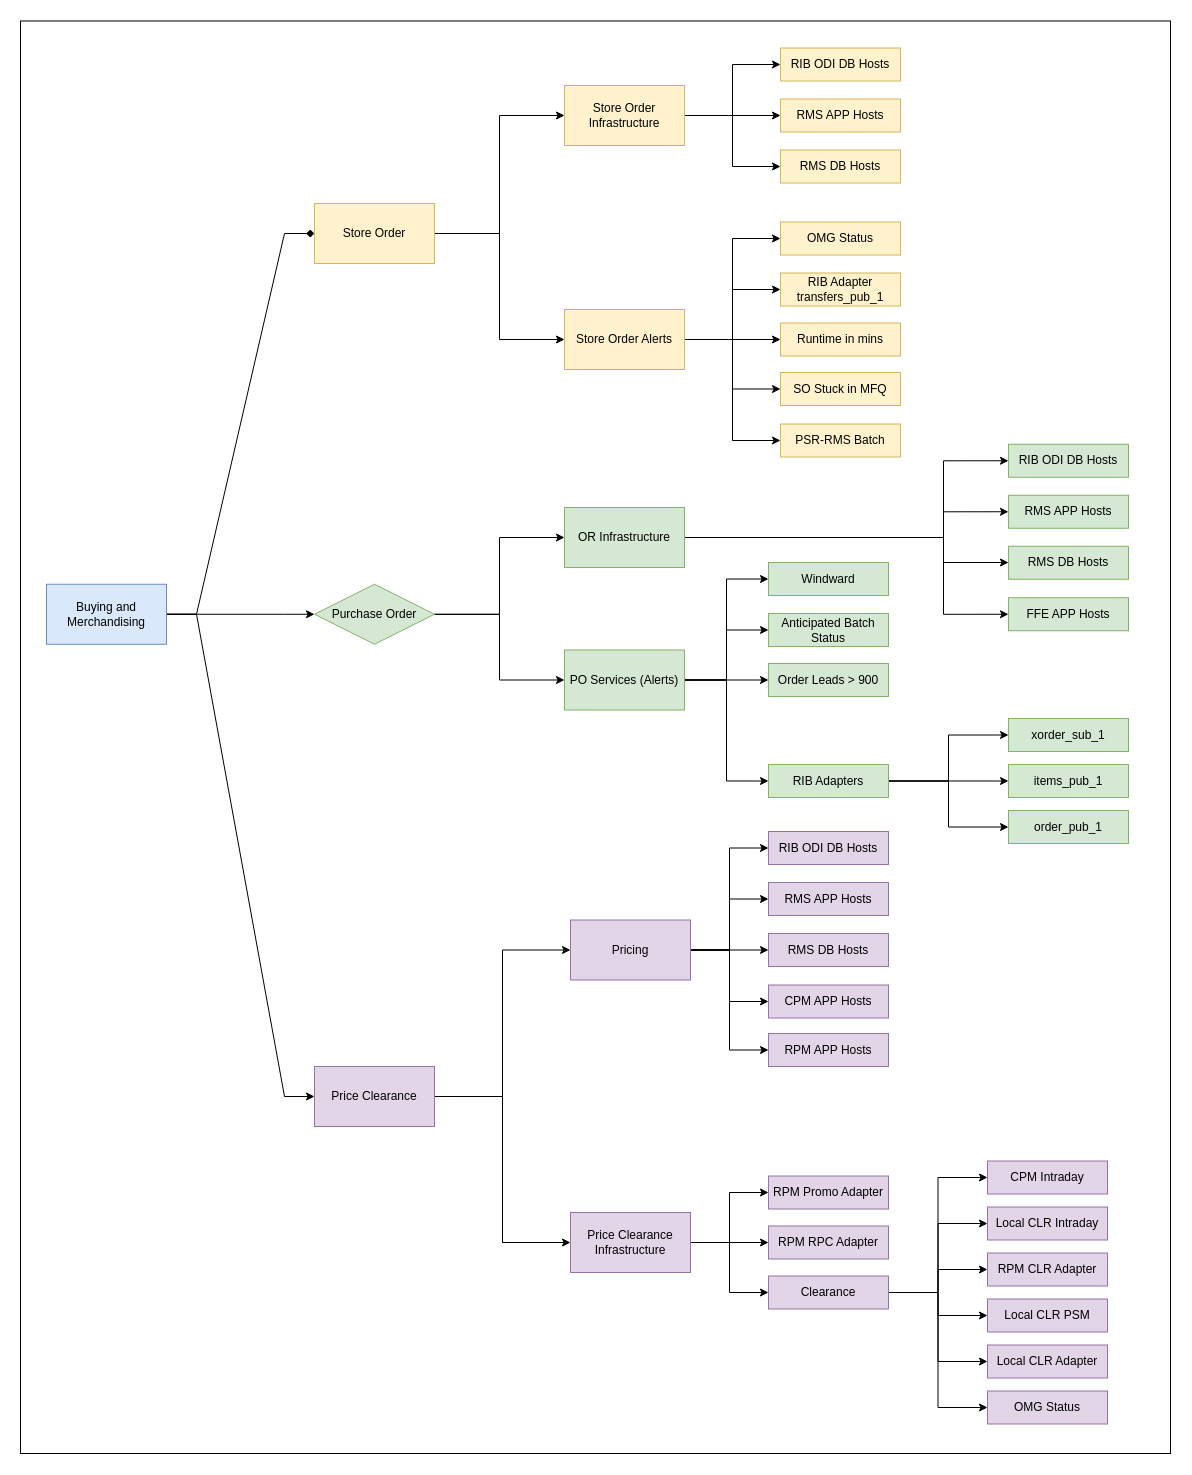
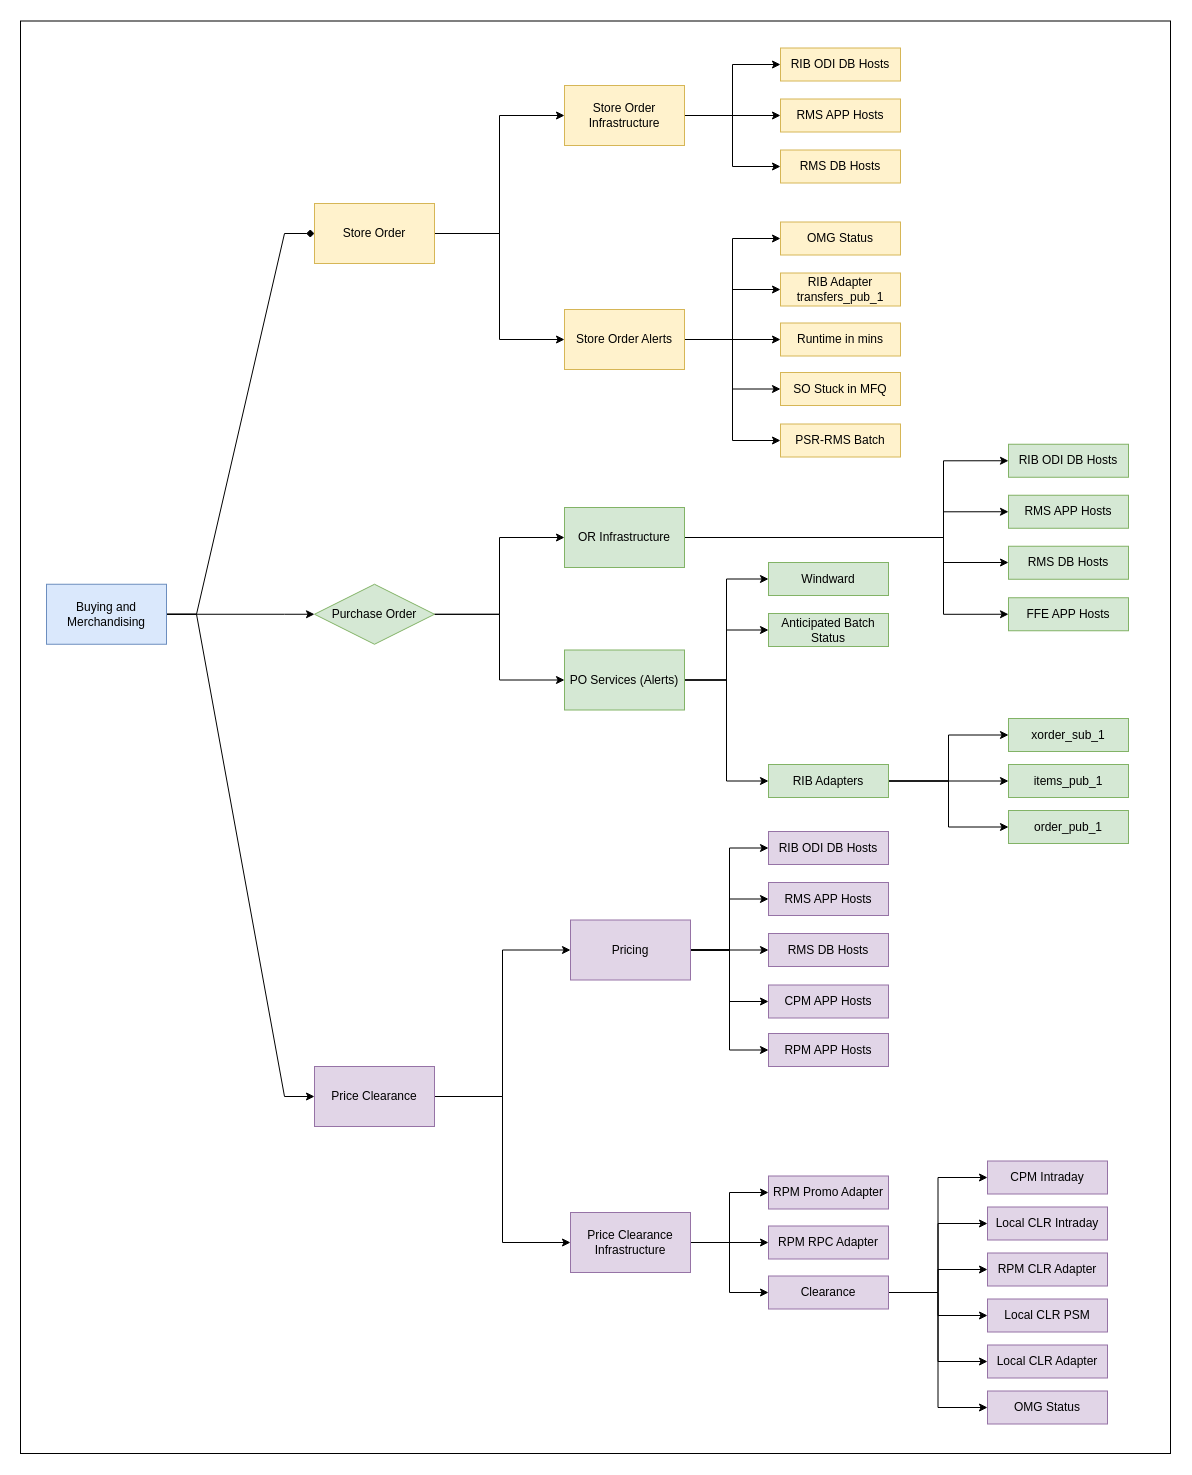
(745, 680) -> none
(829, 680) -> none
